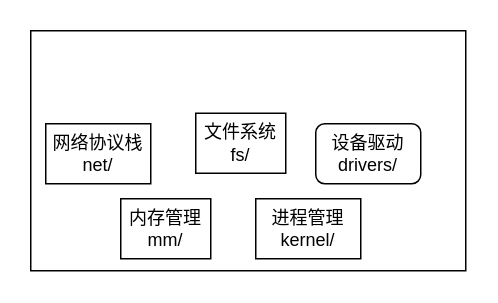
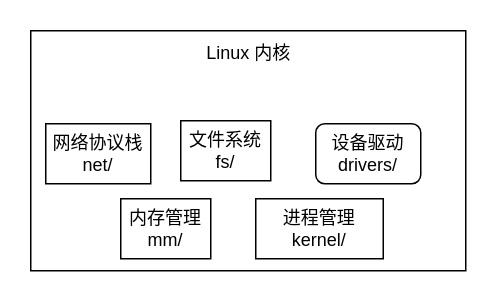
none -> (248, 53)
(241, 143) -> (226, 151)
(308, 229) -> (320, 229)
